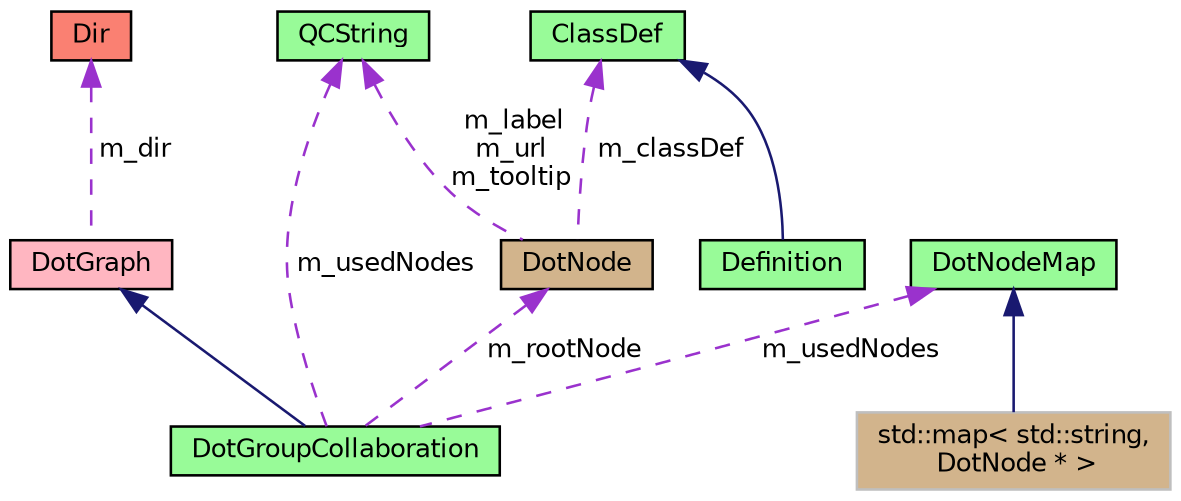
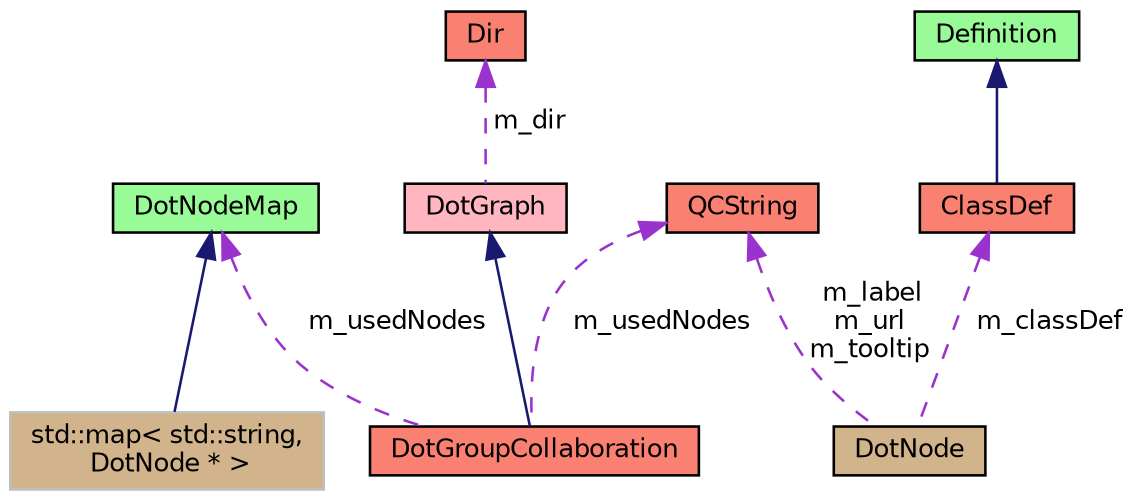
(353, 36) -> (743, 208)
(608, 36) -> (997, 208)
(766, 144) -> (997, 135)
(446, 366) -> none
(335, 451) -> (534, 451)
